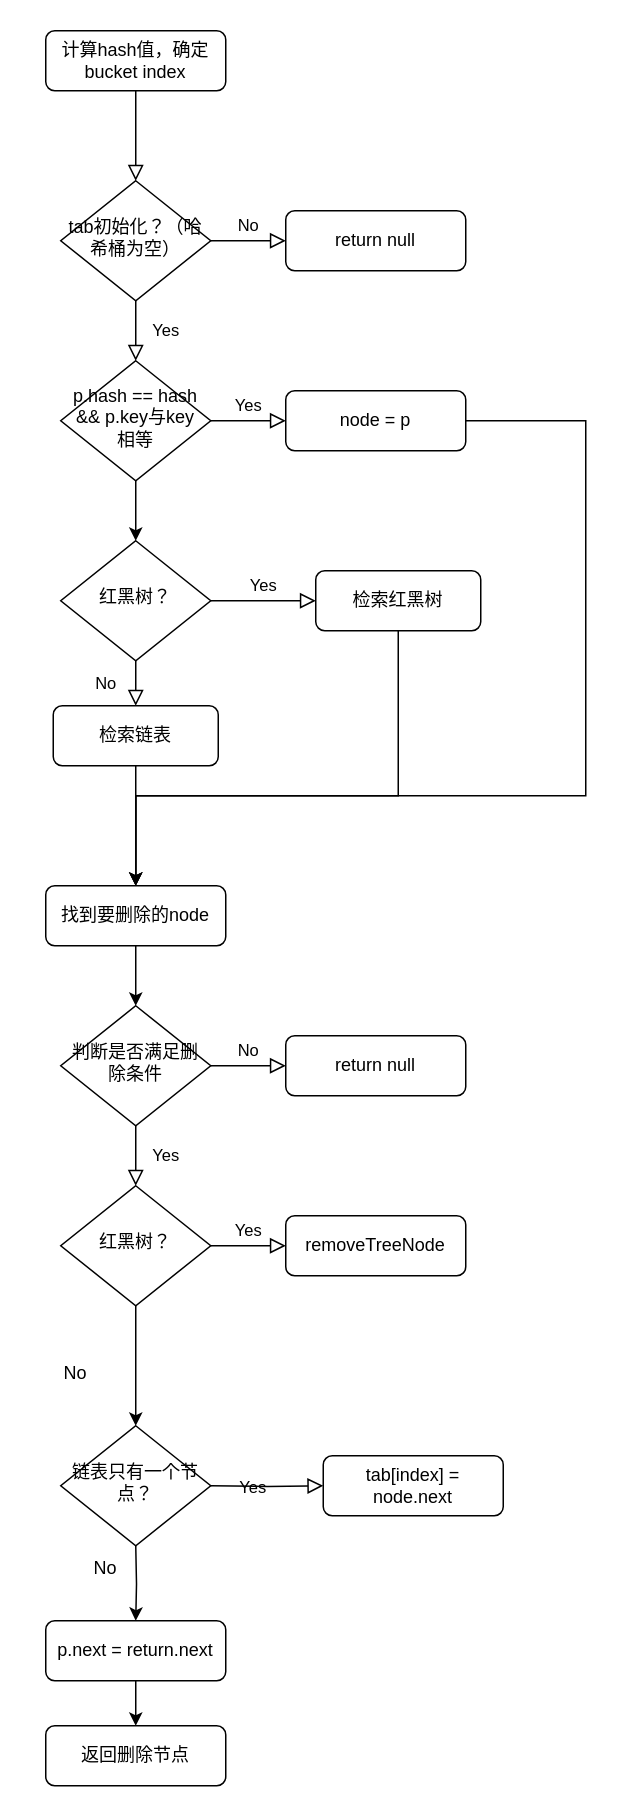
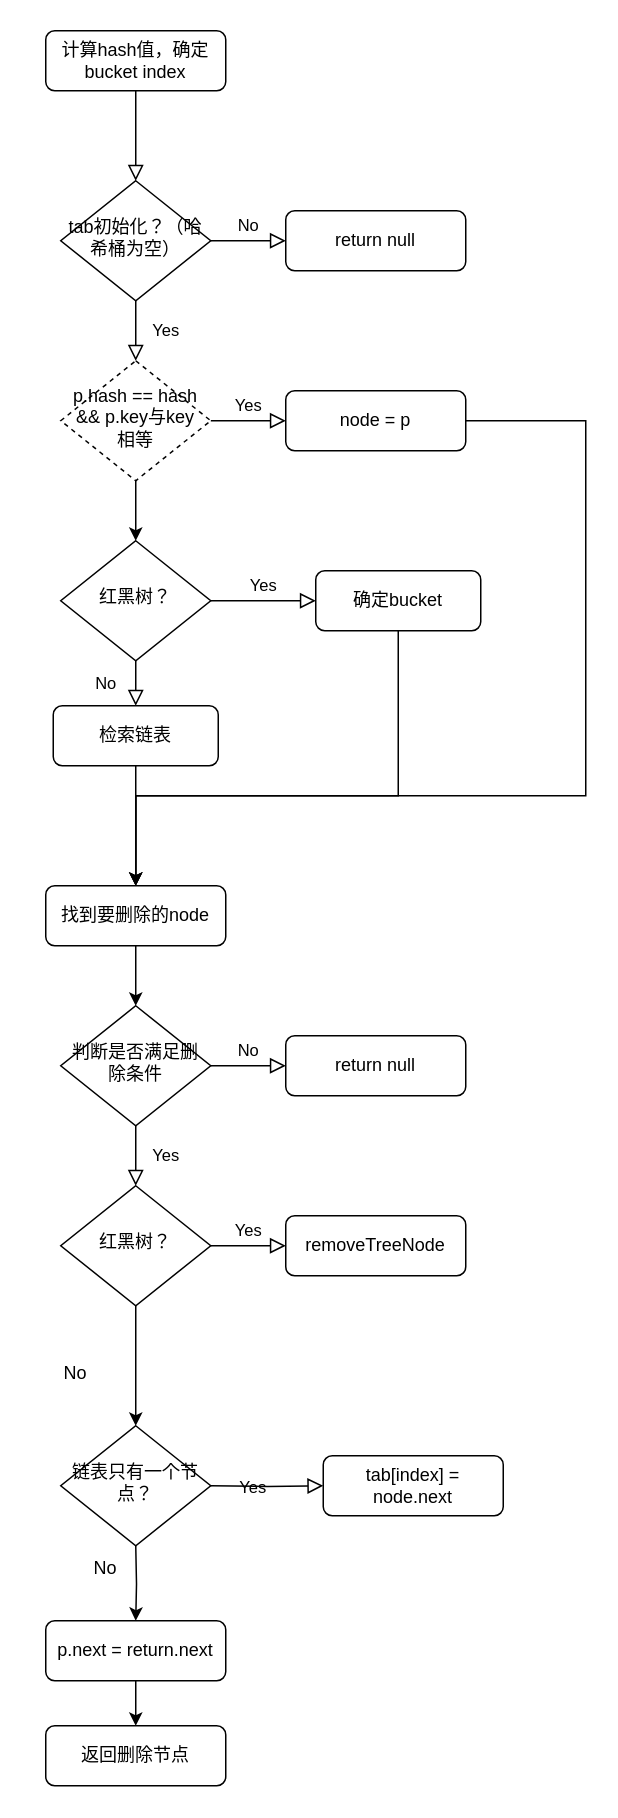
(136, 421) -> (136, 421)
(398, 601) -> (398, 601)
